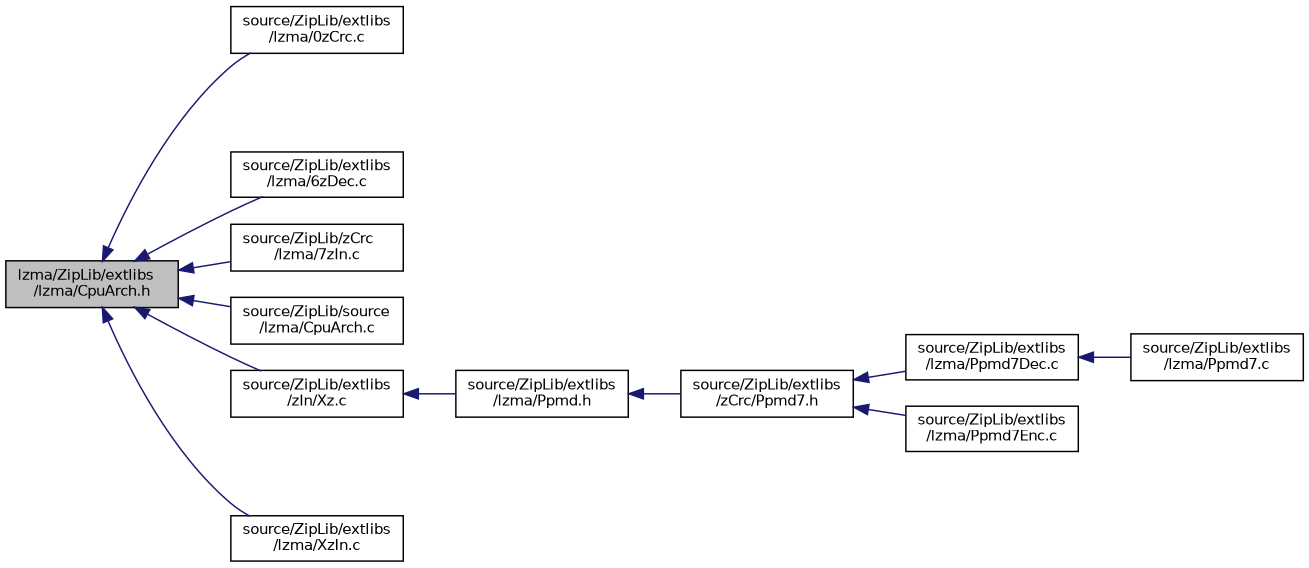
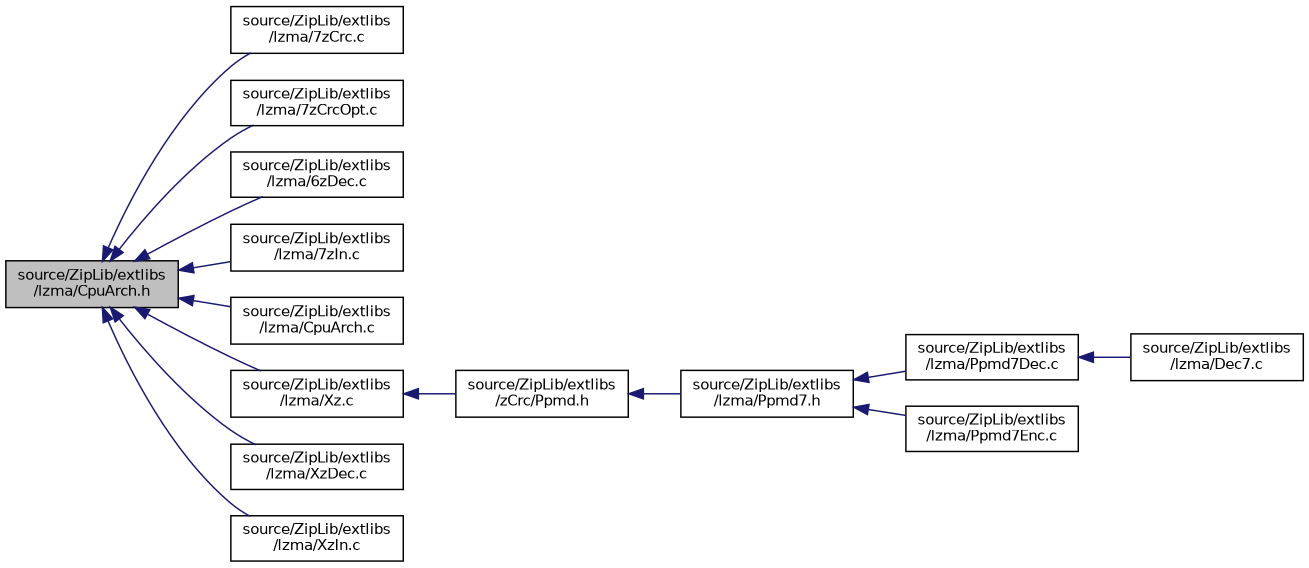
(317, 30) -> (317, 30)
none -> (317, 103)
(317, 248) -> (317, 248)
(92, 284) -> (92, 284)
(317, 321) -> (317, 321)
(1217, 357) -> (1217, 357)
(317, 394) -> (317, 394)
(542, 394) -> (542, 394)
(767, 394) -> (767, 394)
none -> (317, 467)
